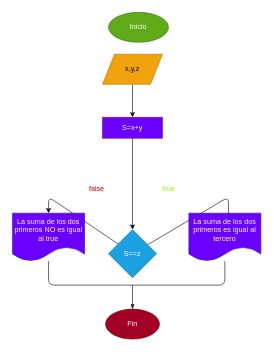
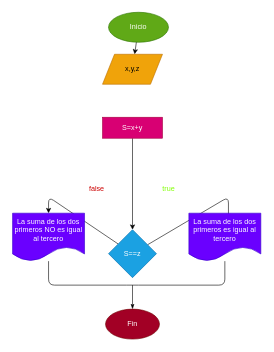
none -> (135, 48)
(132, 98) -> none
(132, 128) -> (132, 128)
(48, 230) -> (48, 230)
